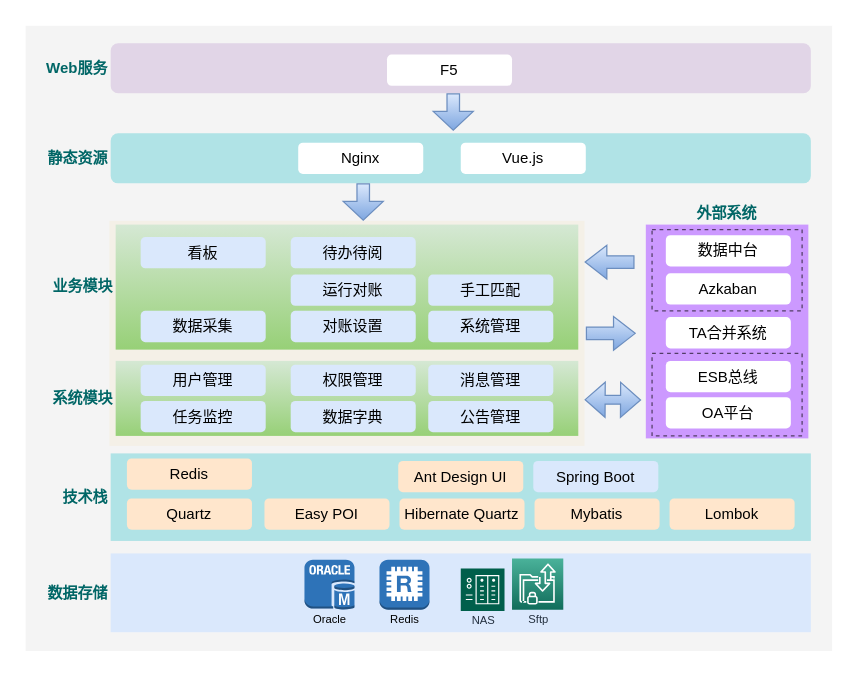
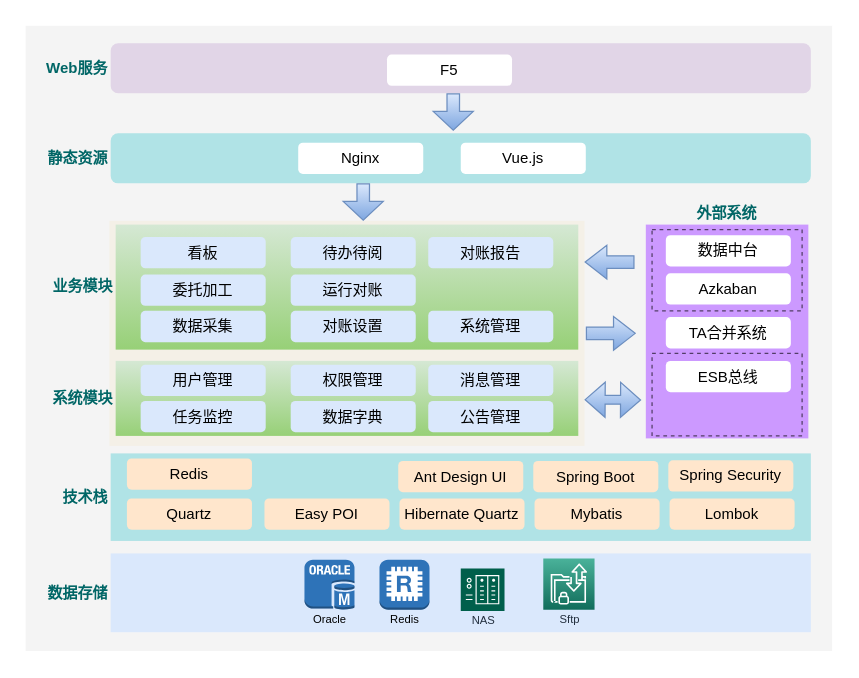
none -> (491, 253)
none -> (203, 290)
(491, 290) -> none
(728, 413) -> none
(596, 476) -> (596, 476)
none -> (731, 476)
(538, 584) -> (569, 584)
